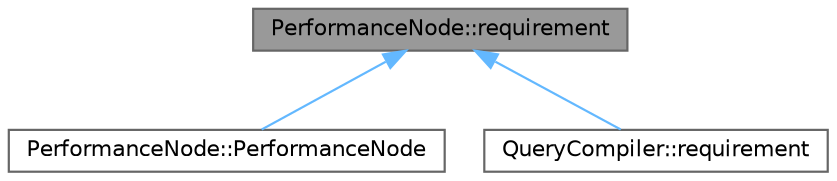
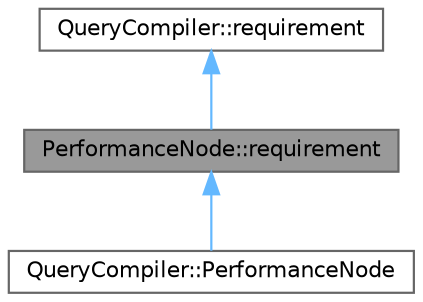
(558, 96) -> (211, 102)
(227, 151) -> (211, 272)
